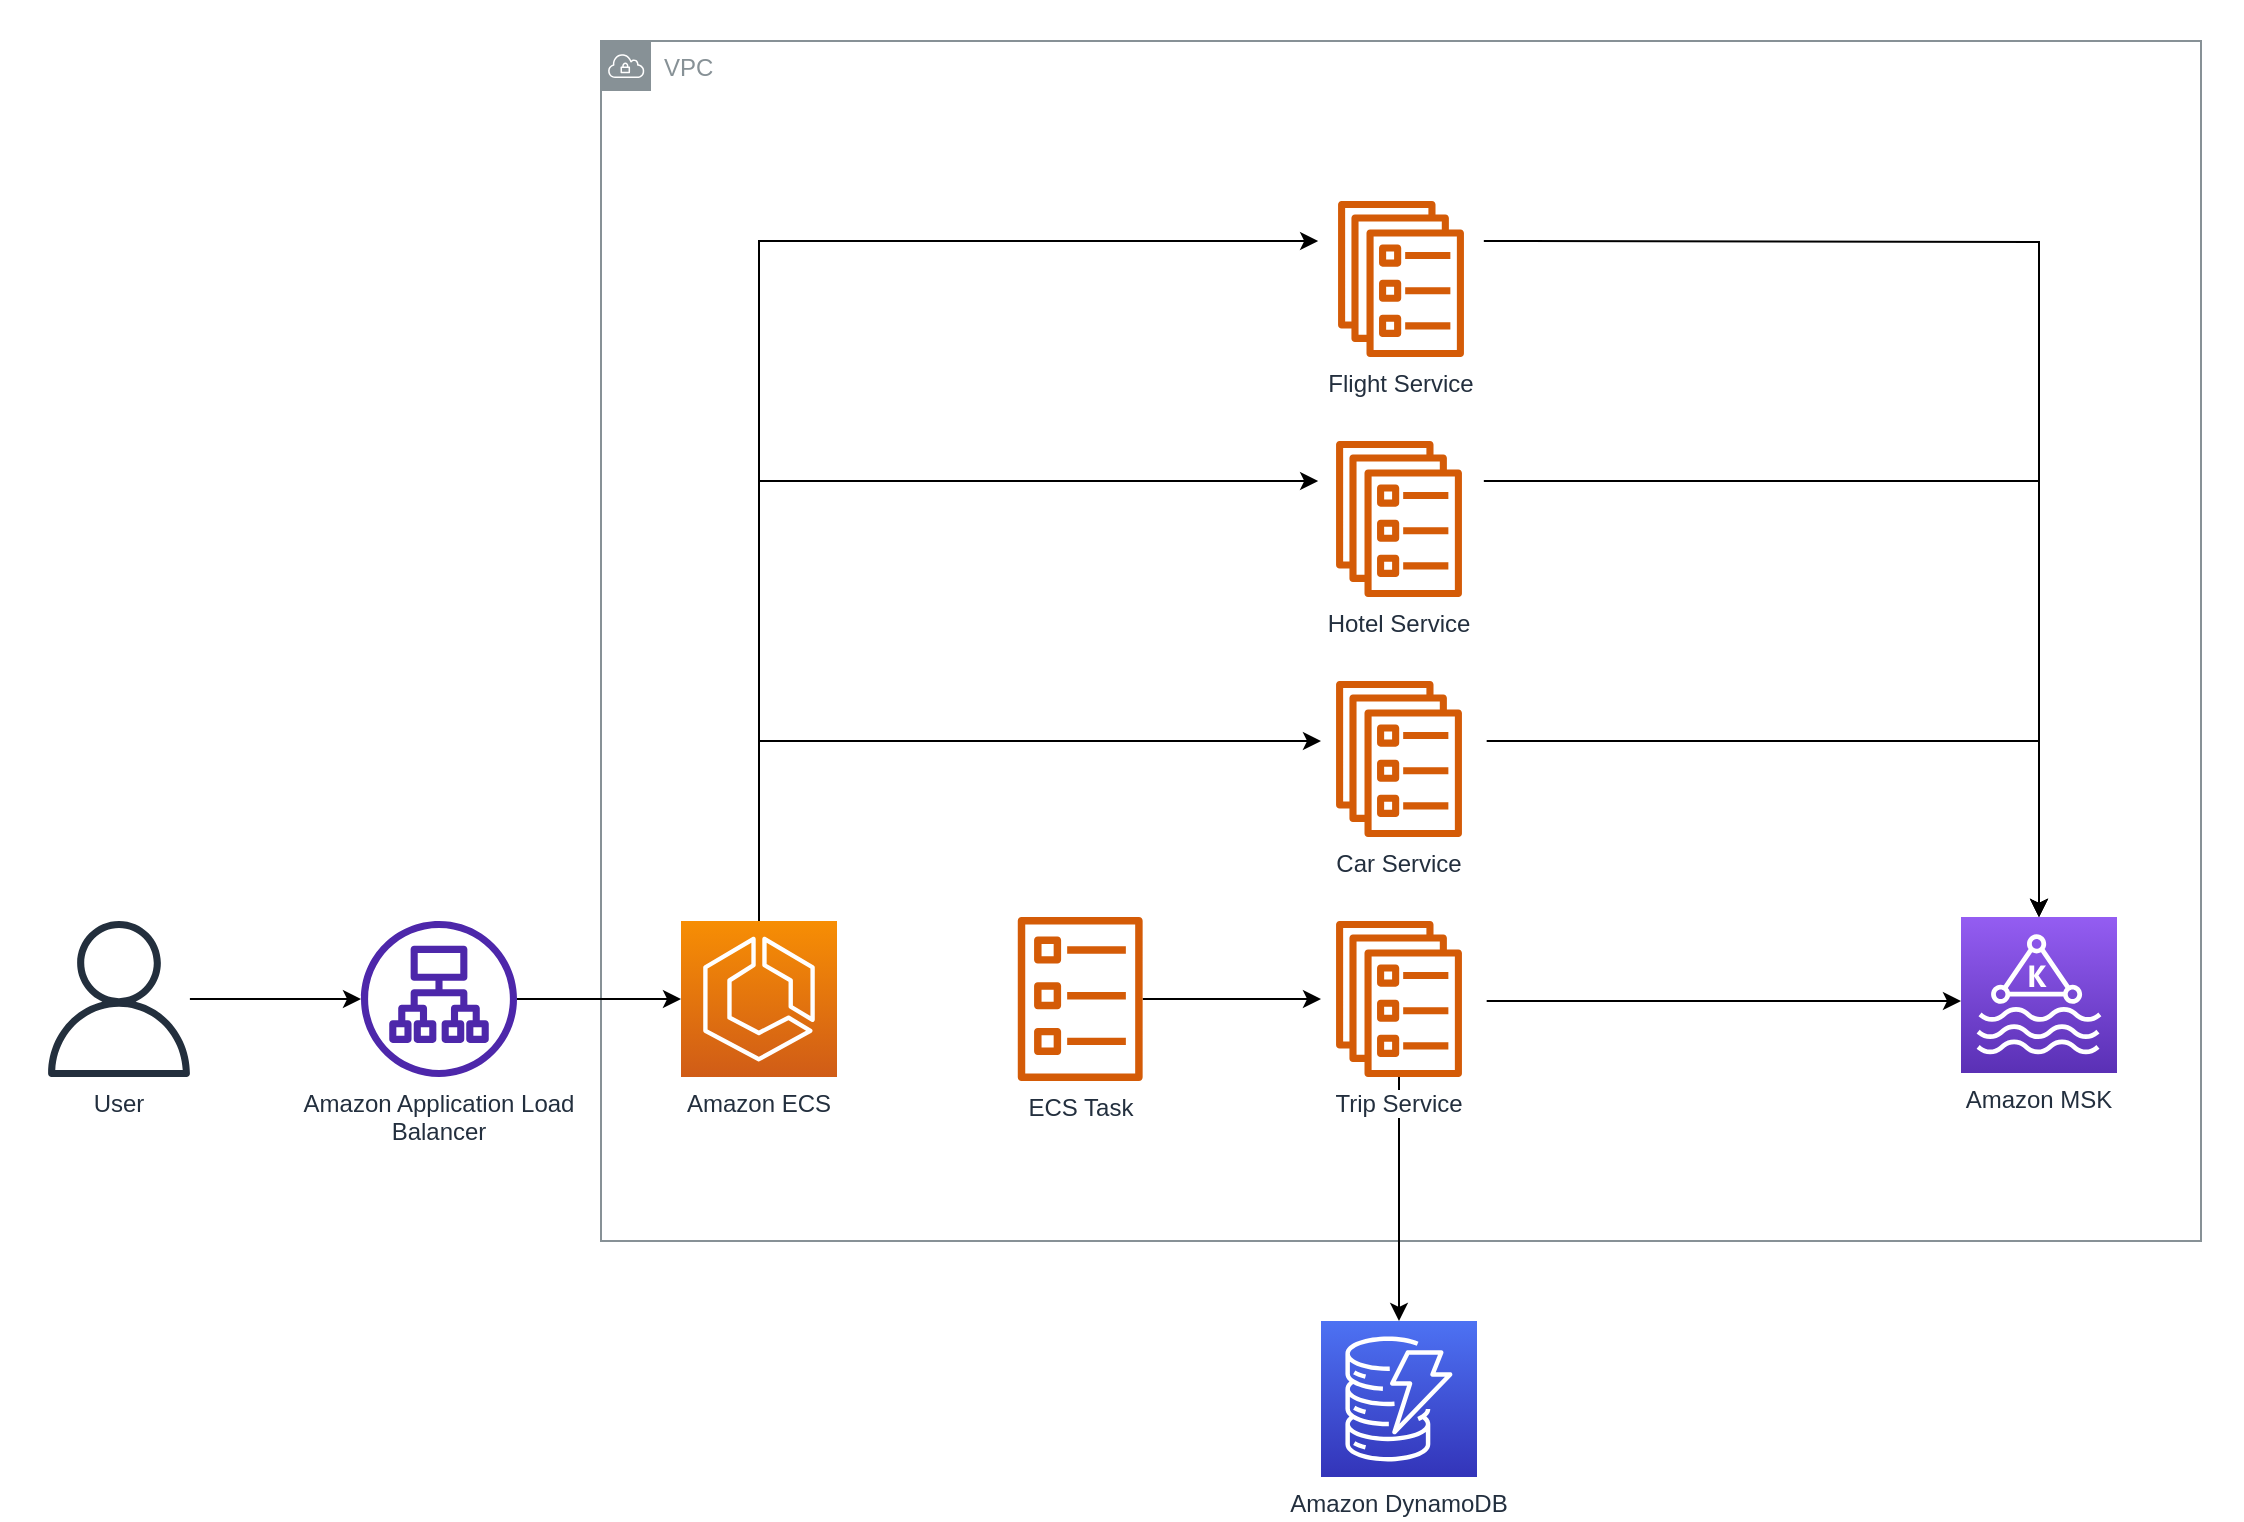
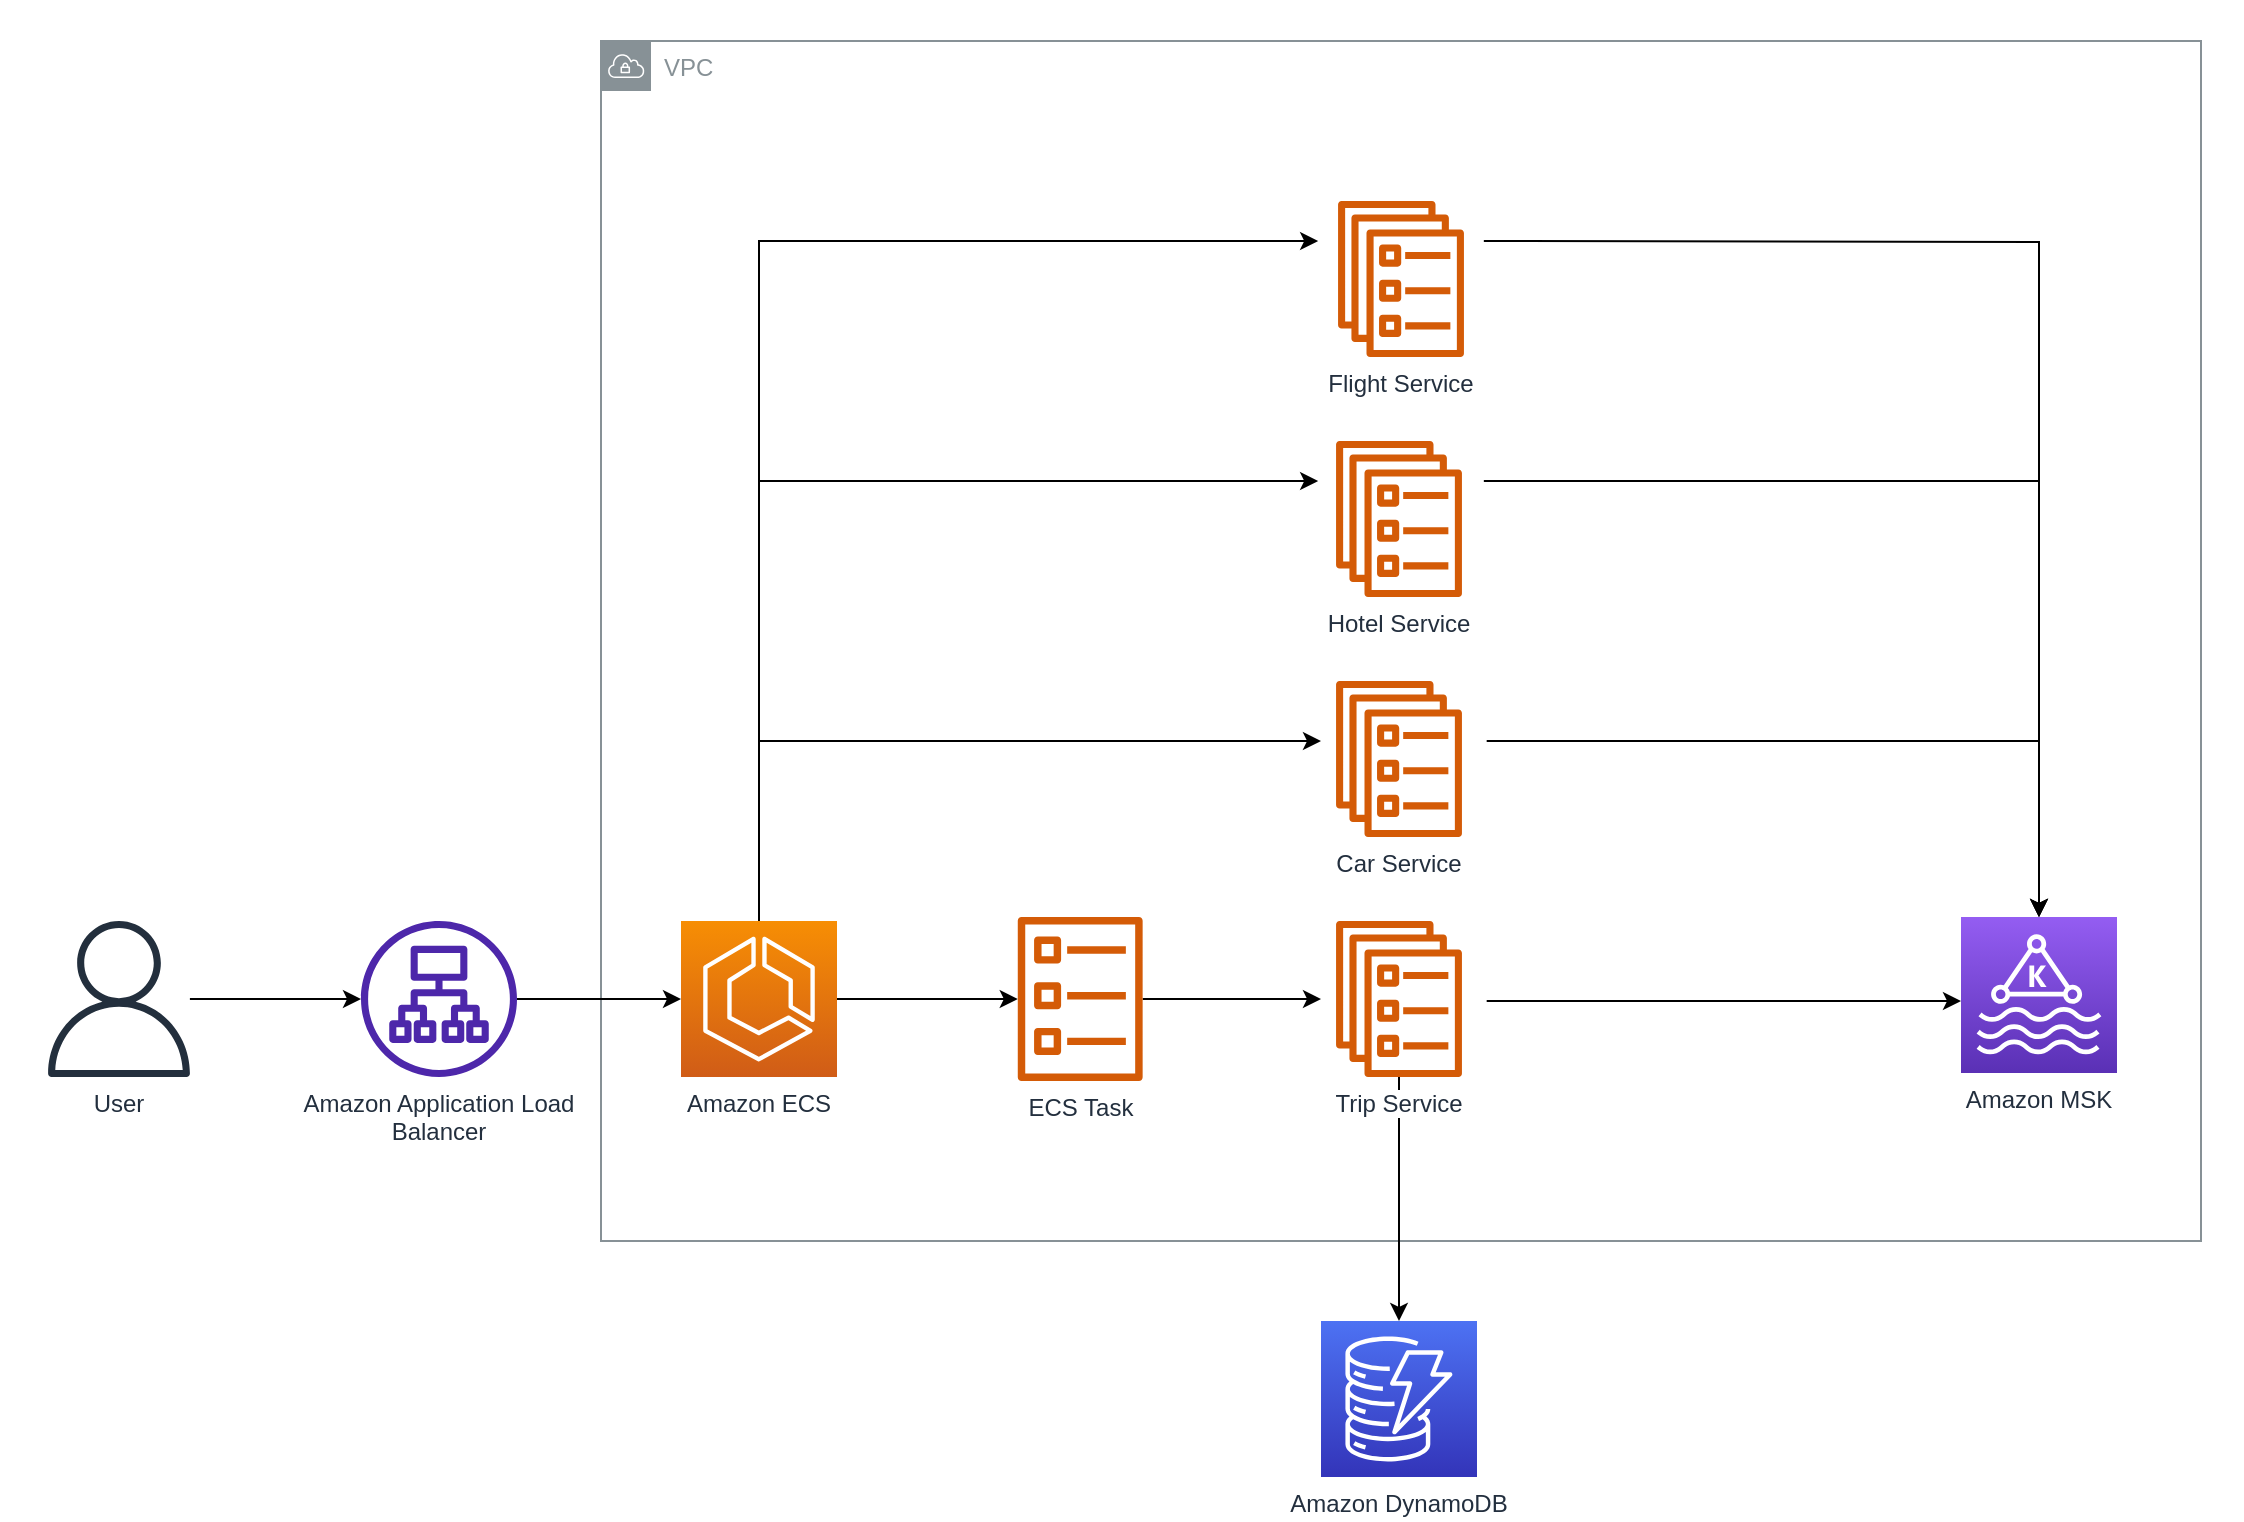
none -> (921, 999)
